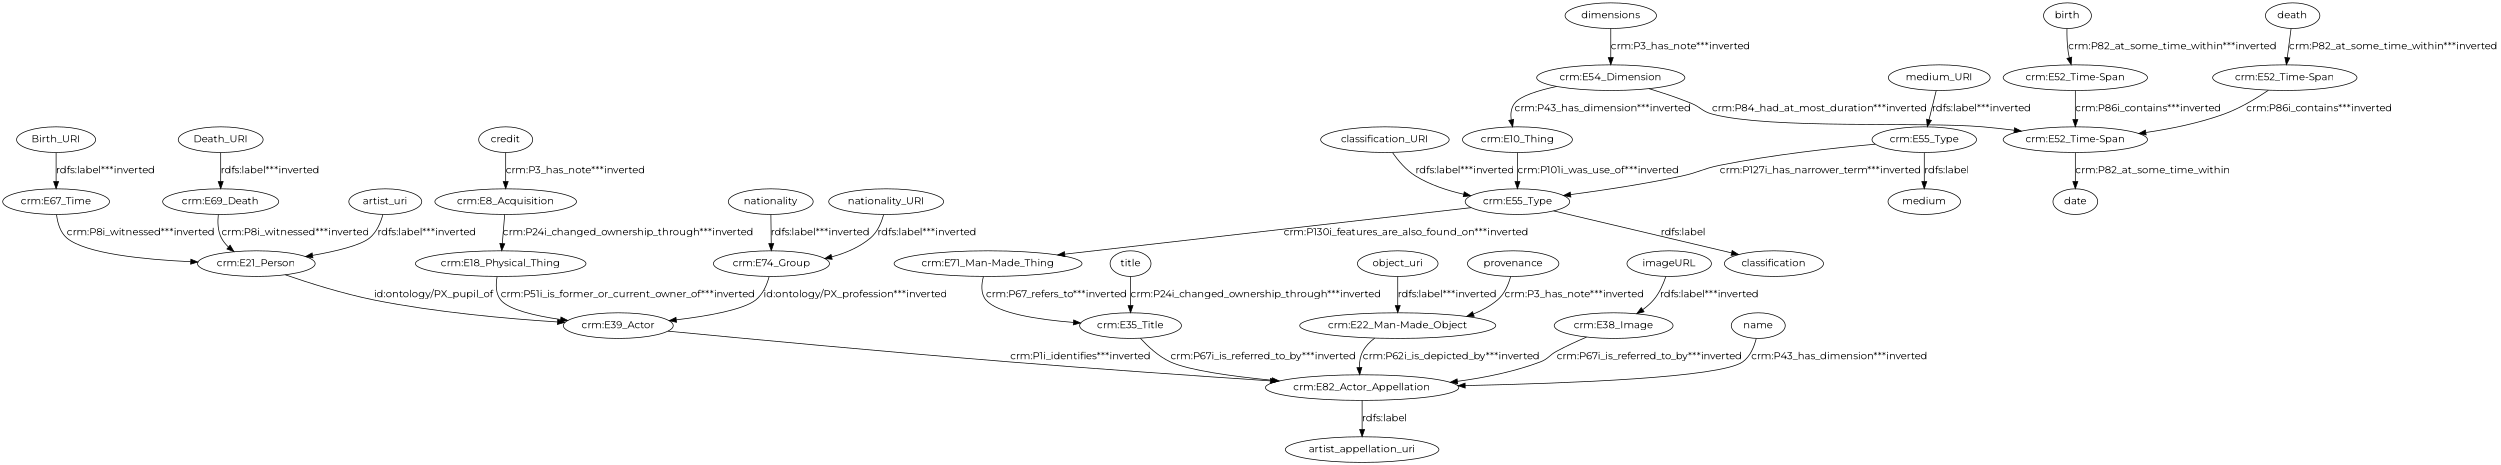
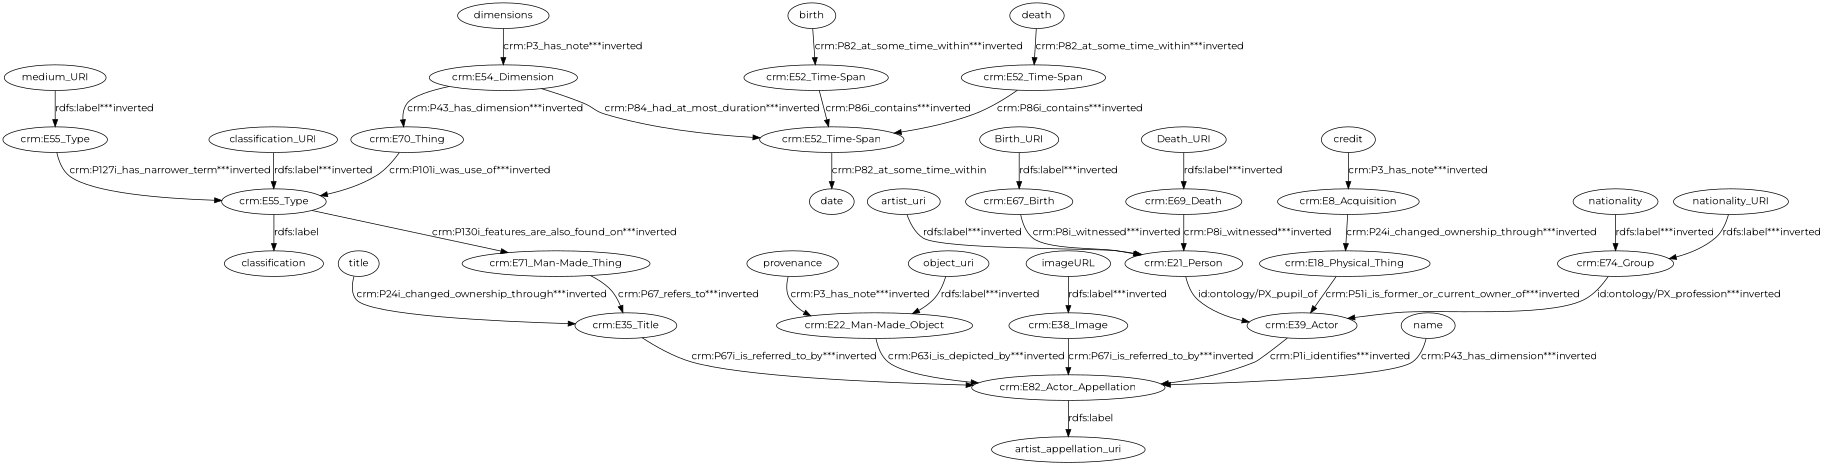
(1517, 140) -> (407, 140)
(56, 202) -> (1019, 202)
(1924, 202) -> none
(1452, 357) -> (977, 357)
